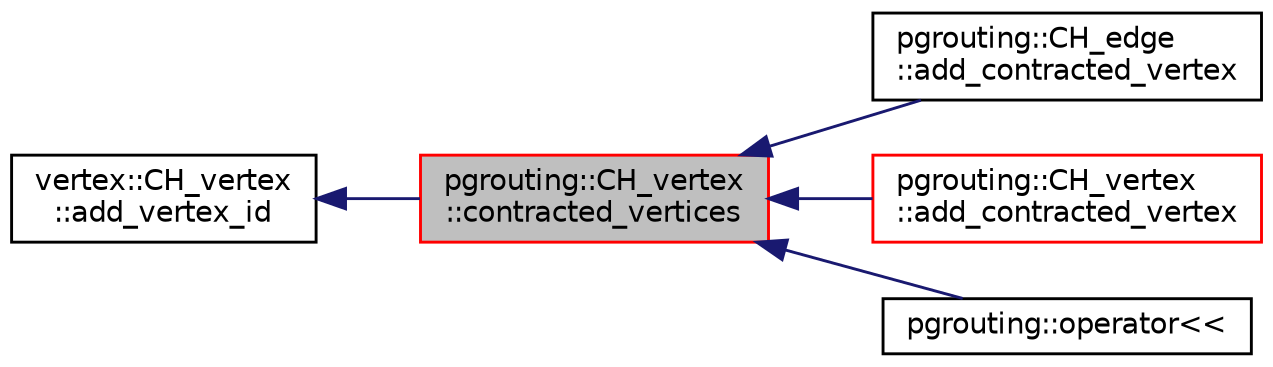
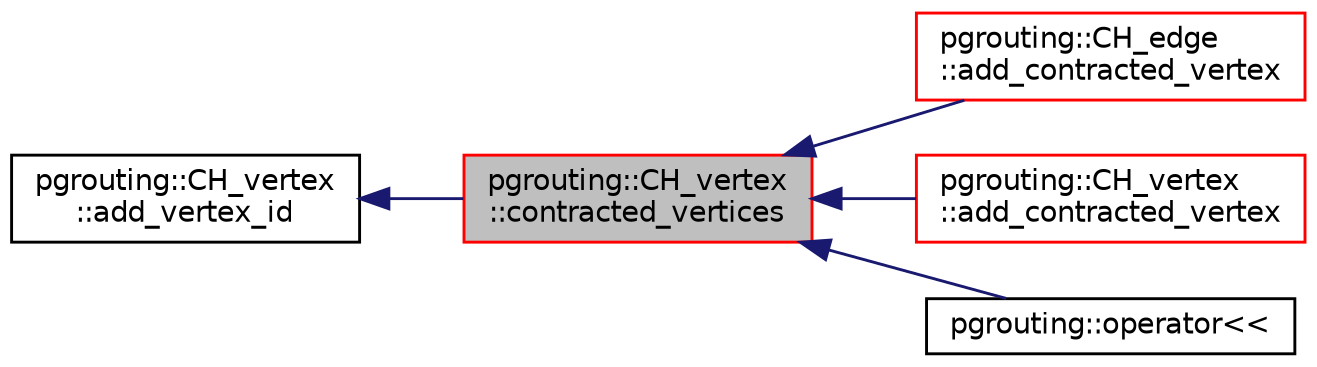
(1067, 57) -> (1111, 57)
(164, 199) -> (186, 199)
